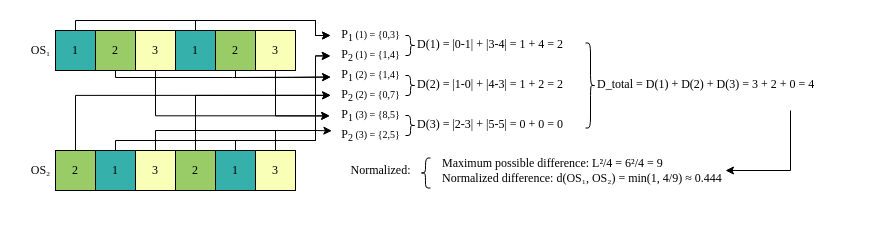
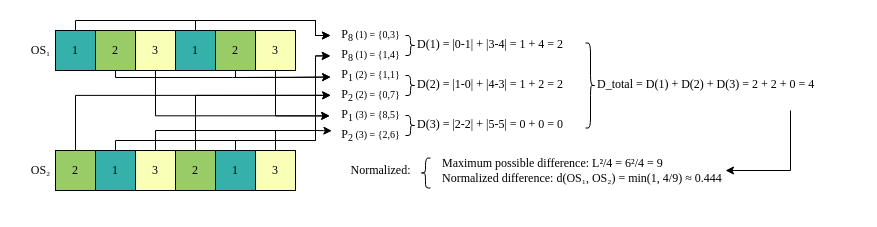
(371, 36) -> (371, 36)
(371, 56) -> (371, 56)
(371, 76) -> (371, 76)
(722, 85) -> (722, 85)
(503, 125) -> (503, 125)
(371, 136) -> (371, 136)
